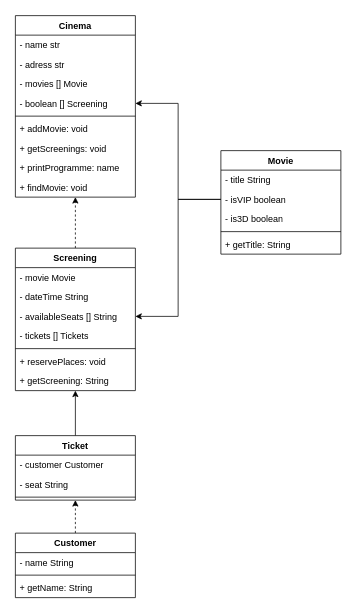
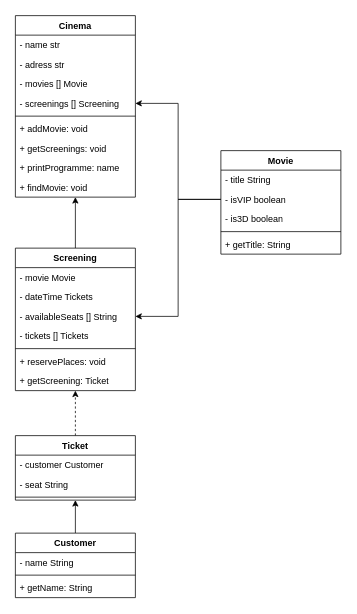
(69, 104) -> (76, 109)
(75, 225) -> (75, 225)
(58, 298) -> (61, 298)
(69, 382) -> (69, 382)
(75, 415) -> (75, 415)
(75, 519) -> (75, 519)
